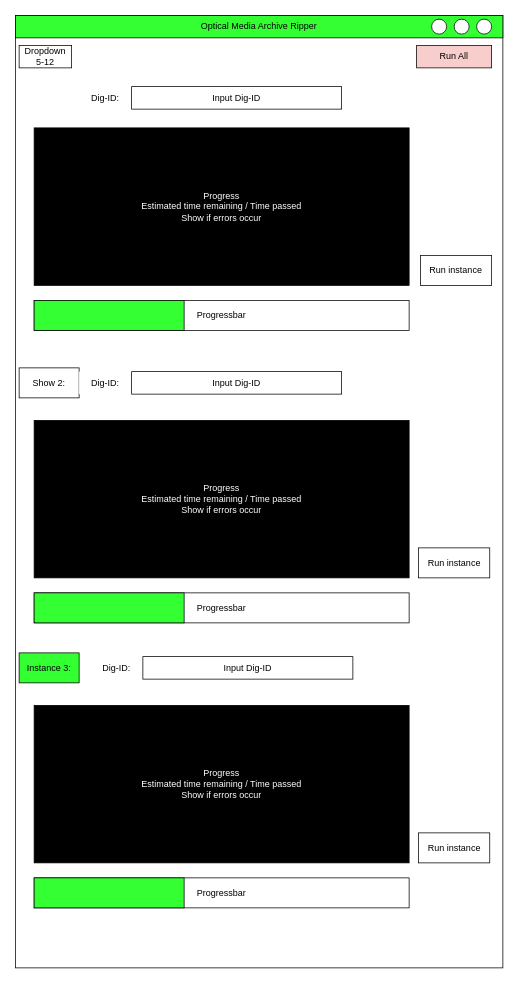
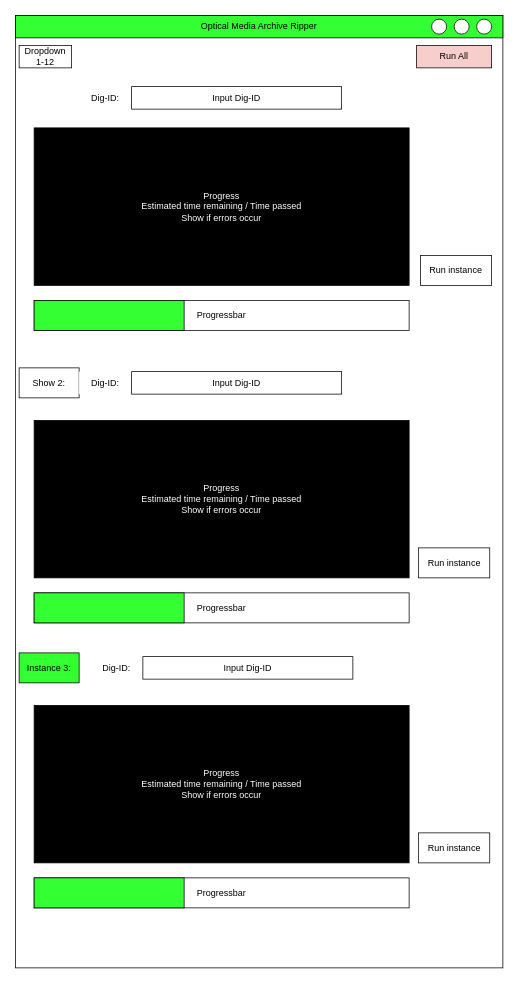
(45, 57) -> (45, 57)
